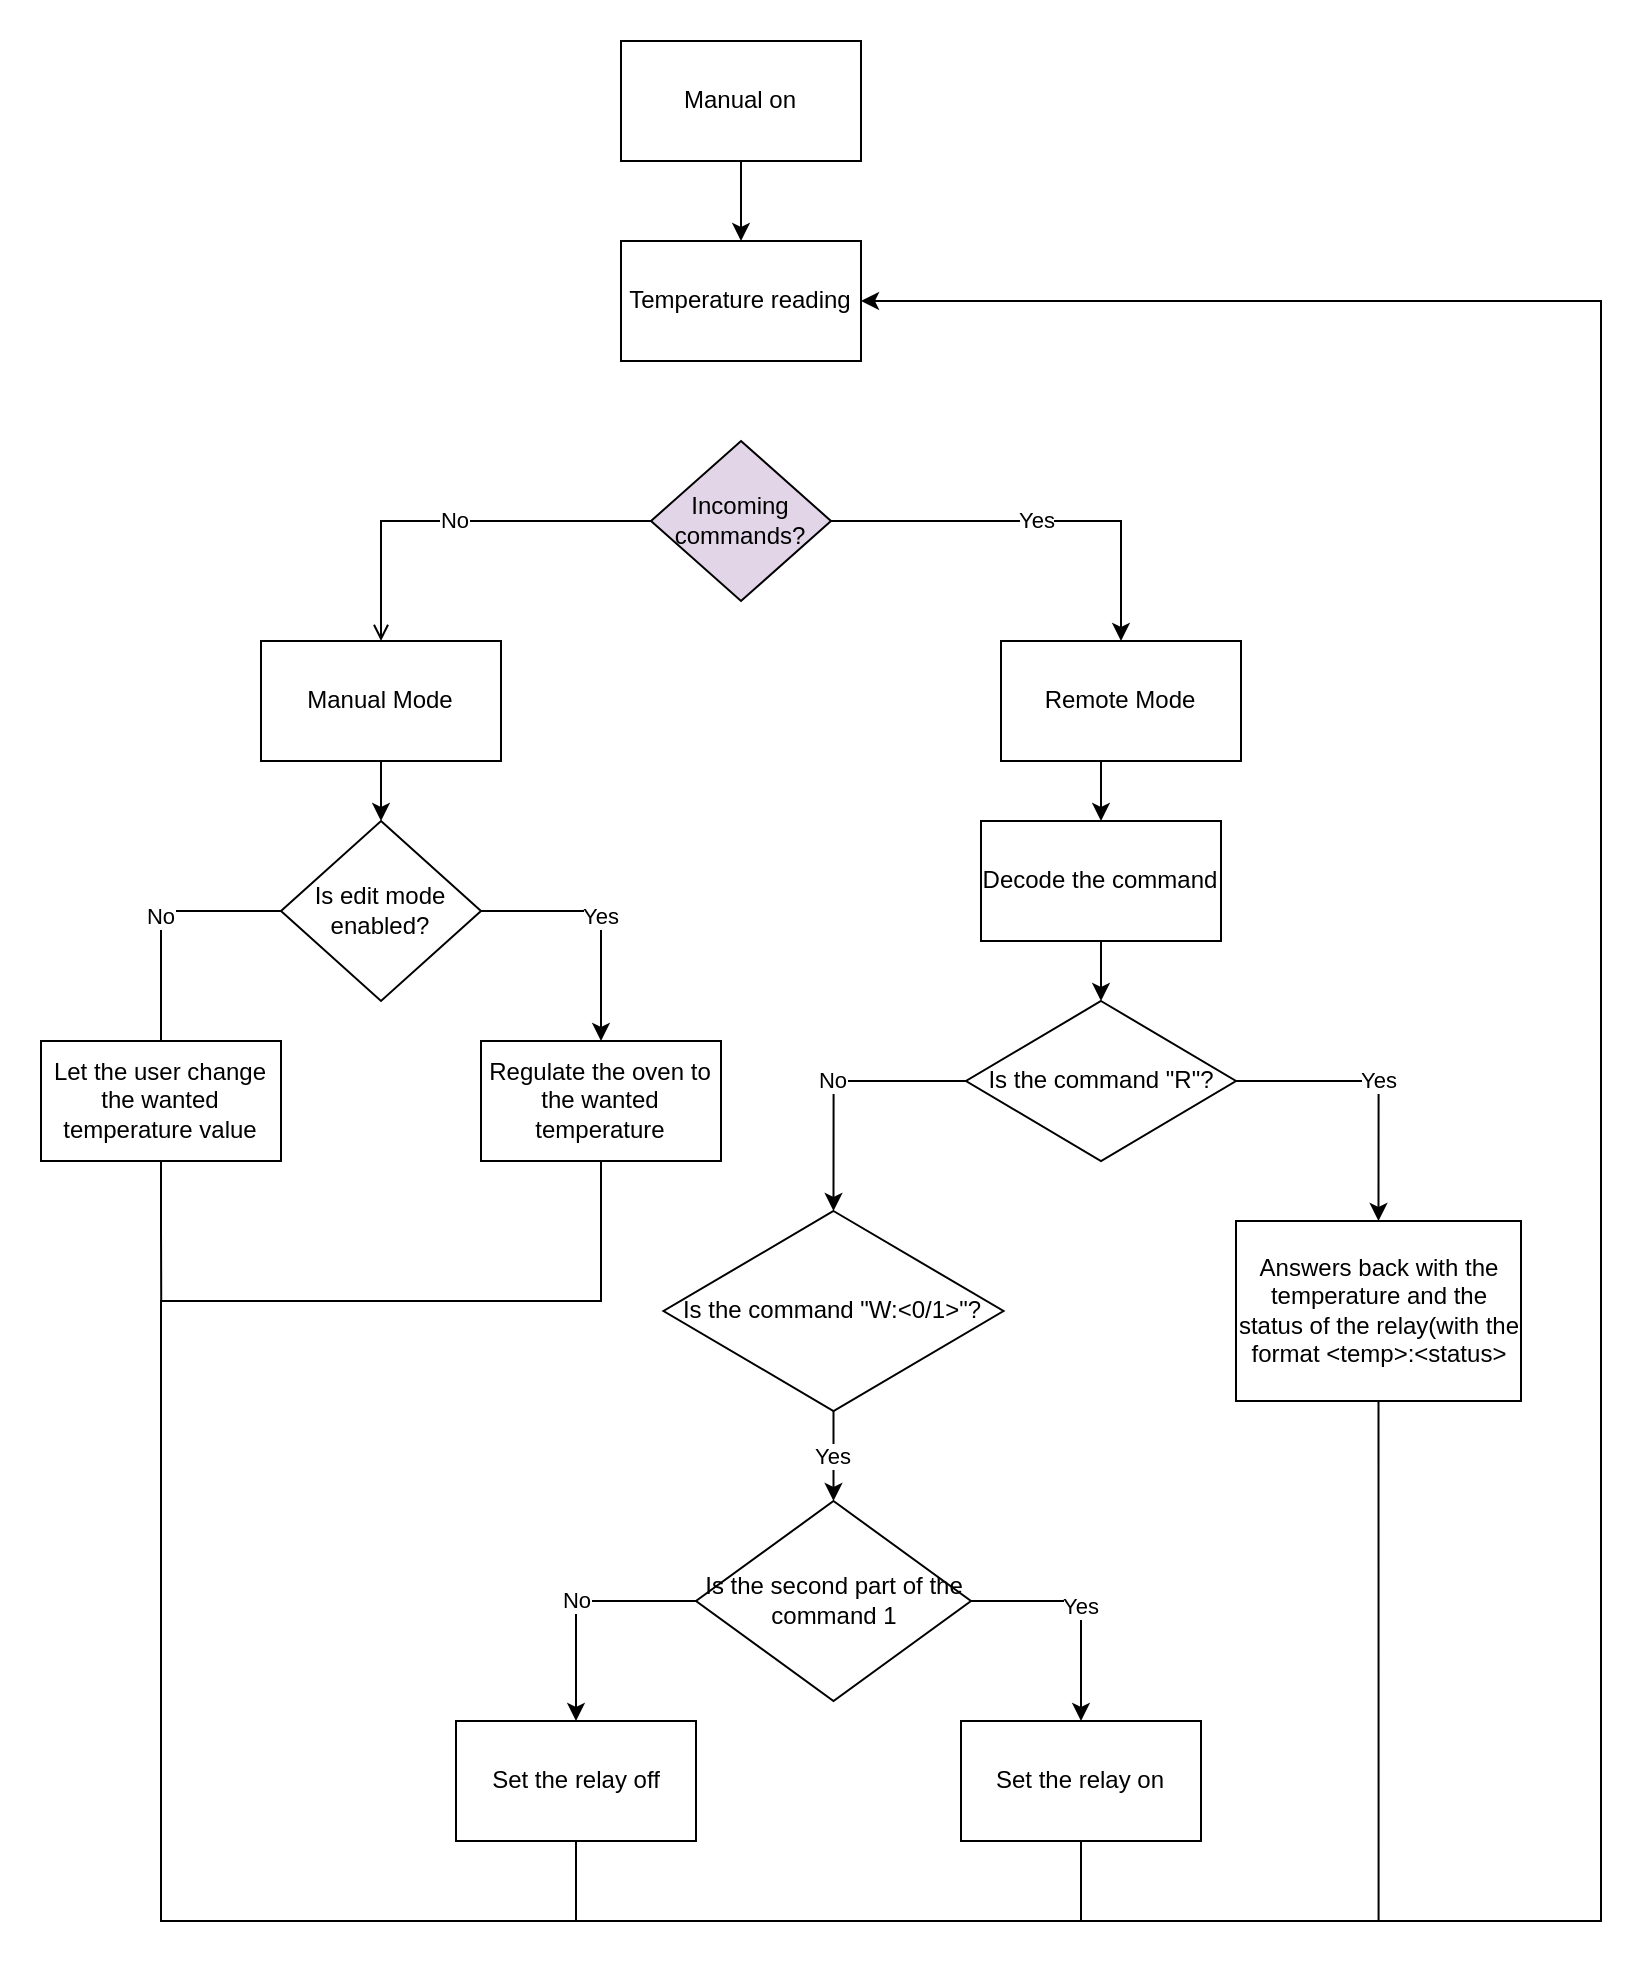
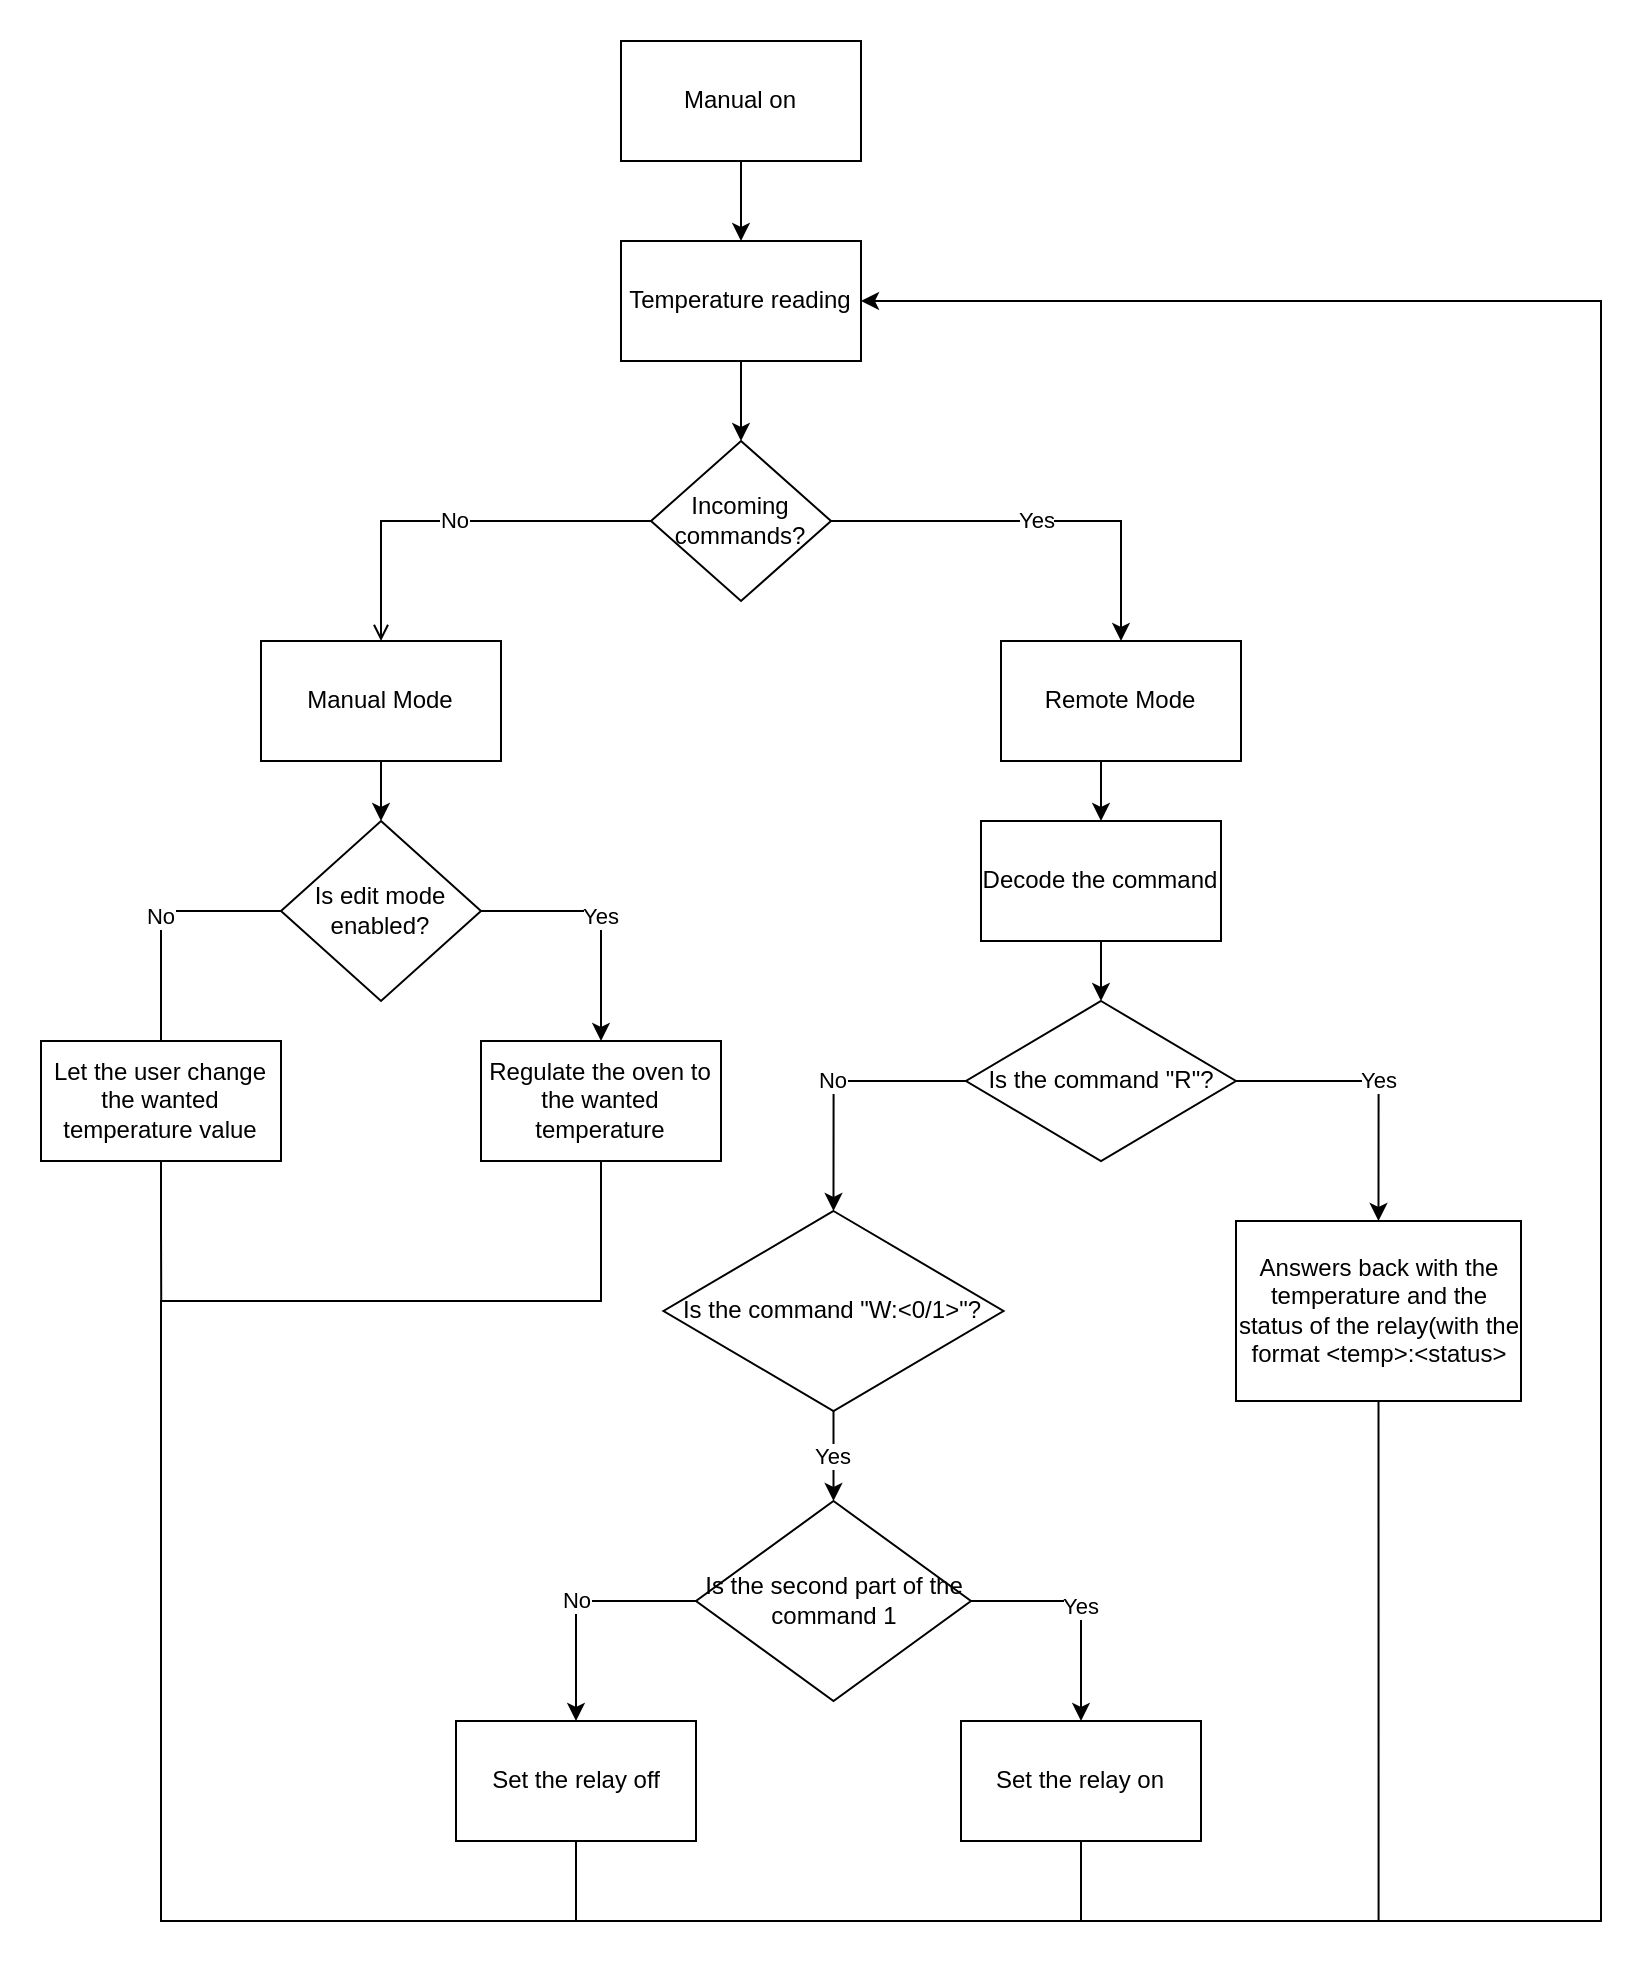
none -> (741, 394)
(741, 521) -> (741, 521)
